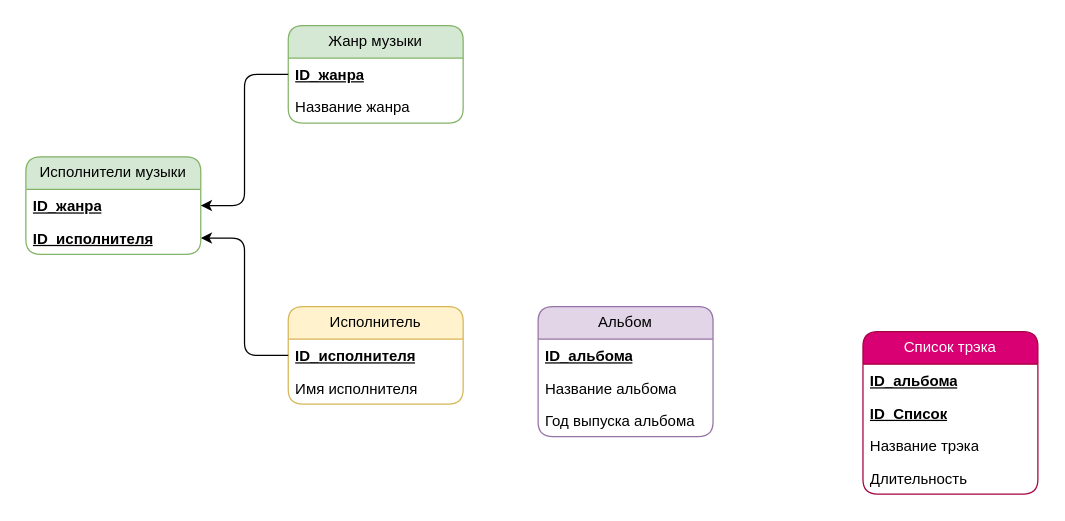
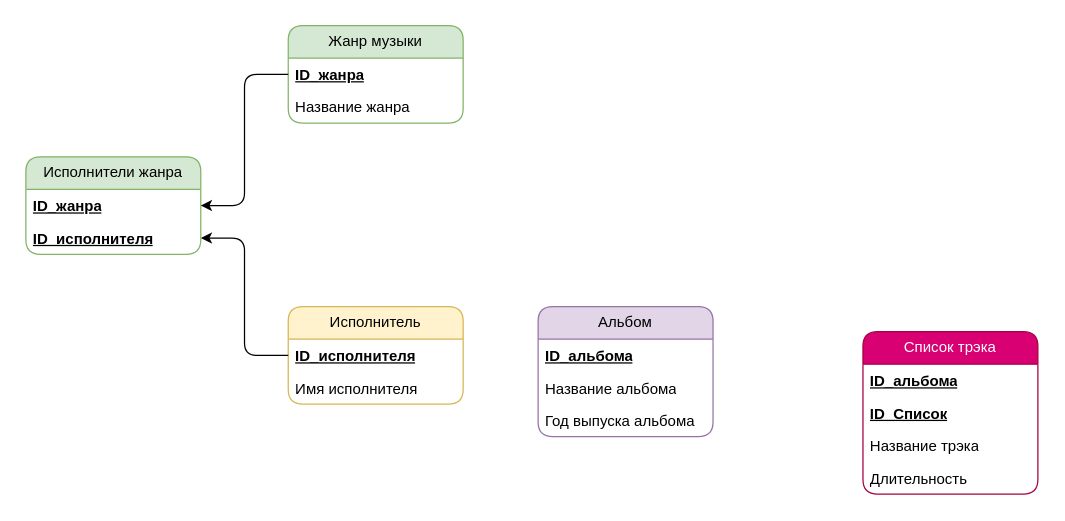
(113, 173) -> (113, 173)
